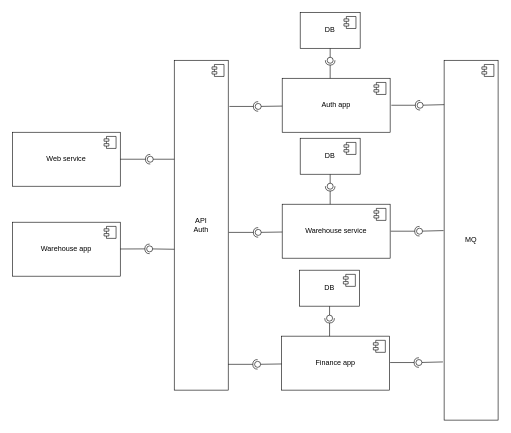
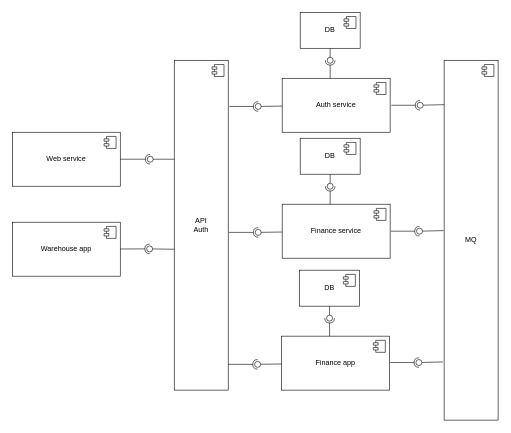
(336, 105) -> (336, 105)
(336, 231) -> (336, 231)
